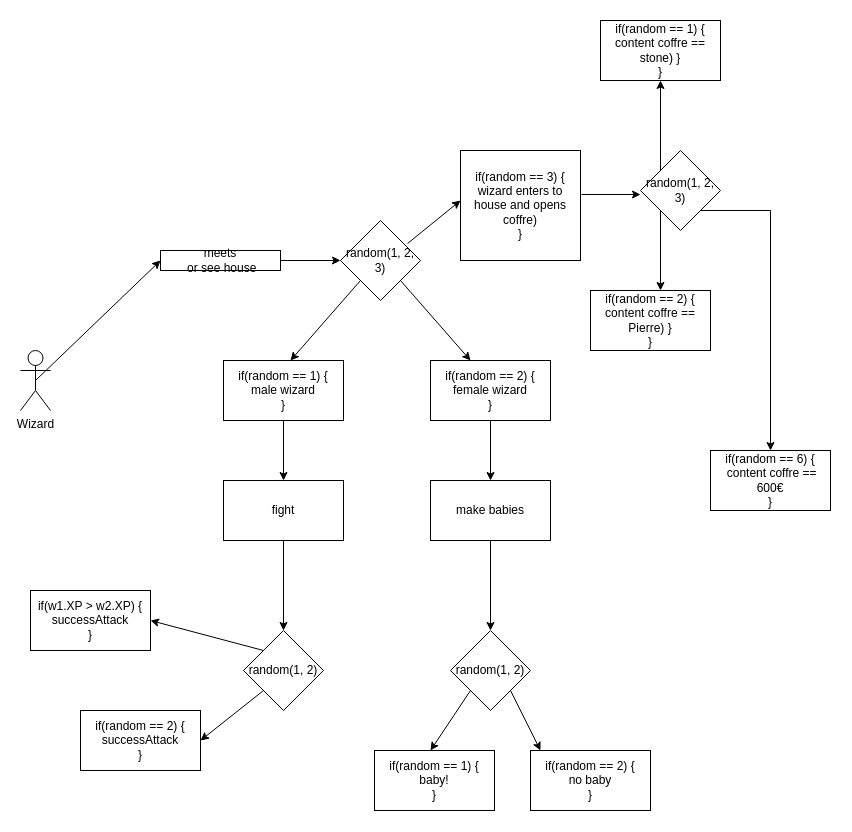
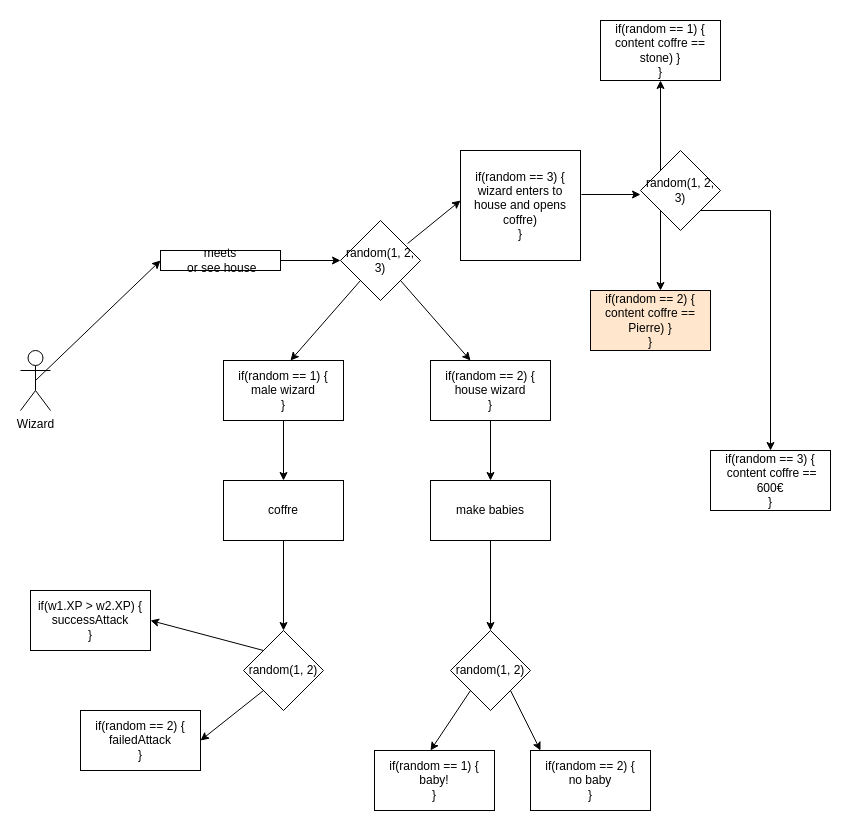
(651, 321) -> (651, 321)
(491, 391) -> (491, 391)
(771, 481) -> (771, 481)
(284, 511) -> (284, 511)
(141, 741) -> (141, 741)
